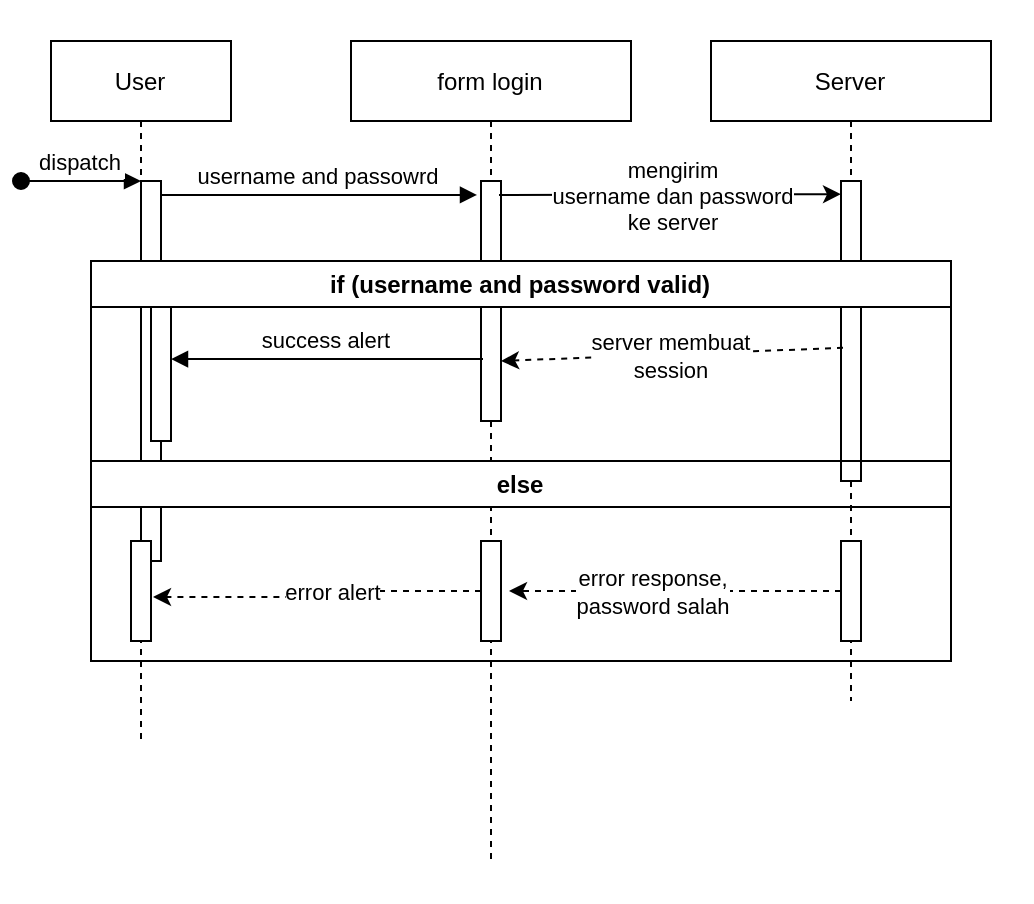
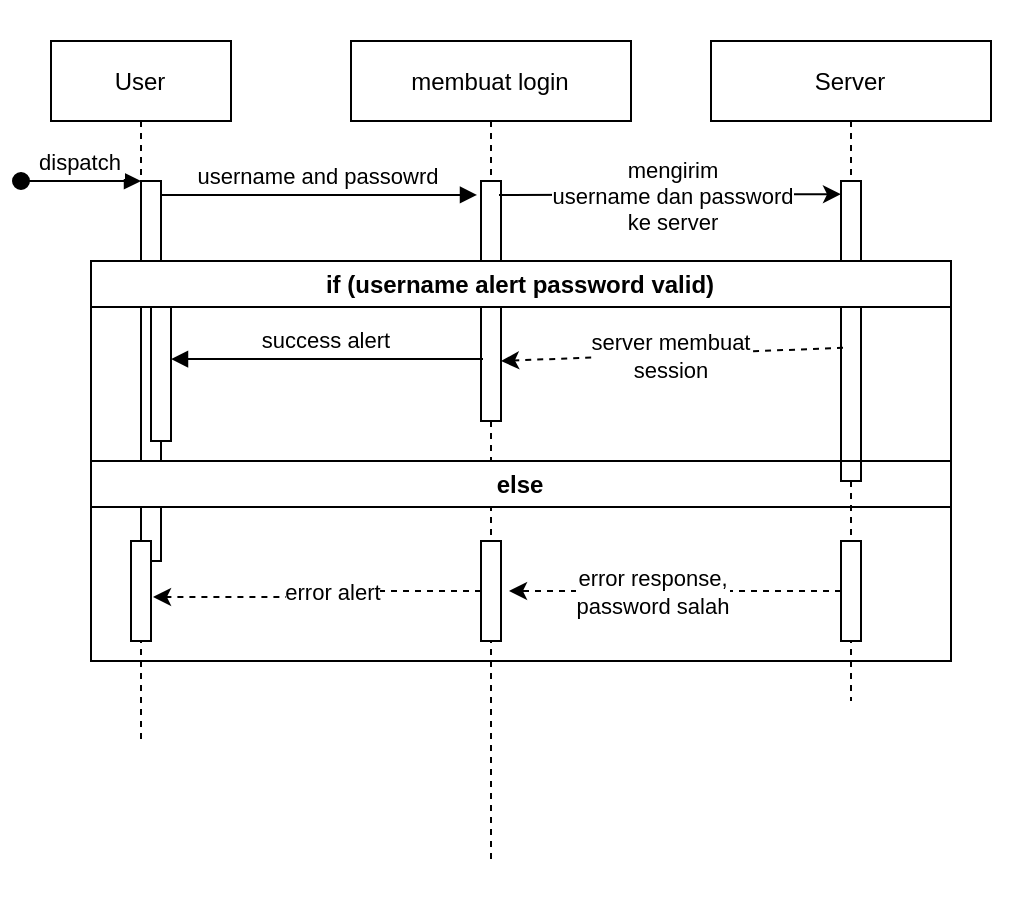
(490, 82) -> (490, 82)
(520, 285) -> (520, 285)
